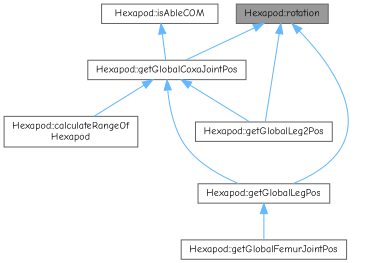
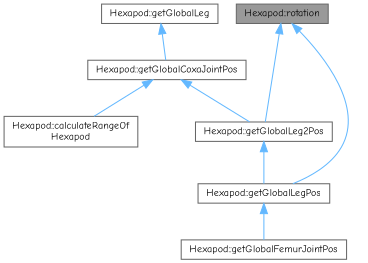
(160, 14) -> (160, 14)
(220, 44) -> none
(188, 149) -> (264, 168)
